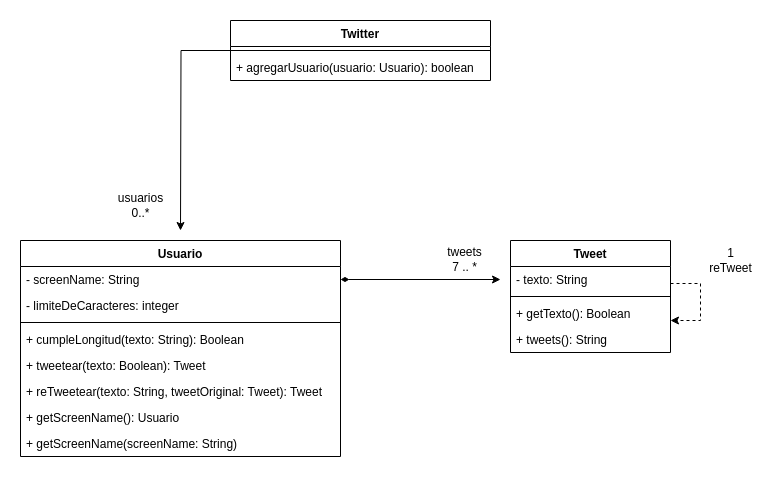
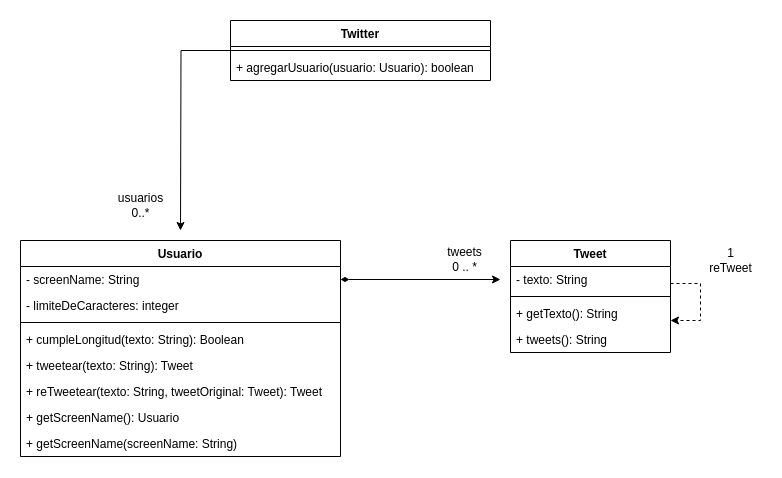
(465, 260) -> (465, 260)
(580, 314) -> (577, 314)
(128, 366) -> (124, 366)
